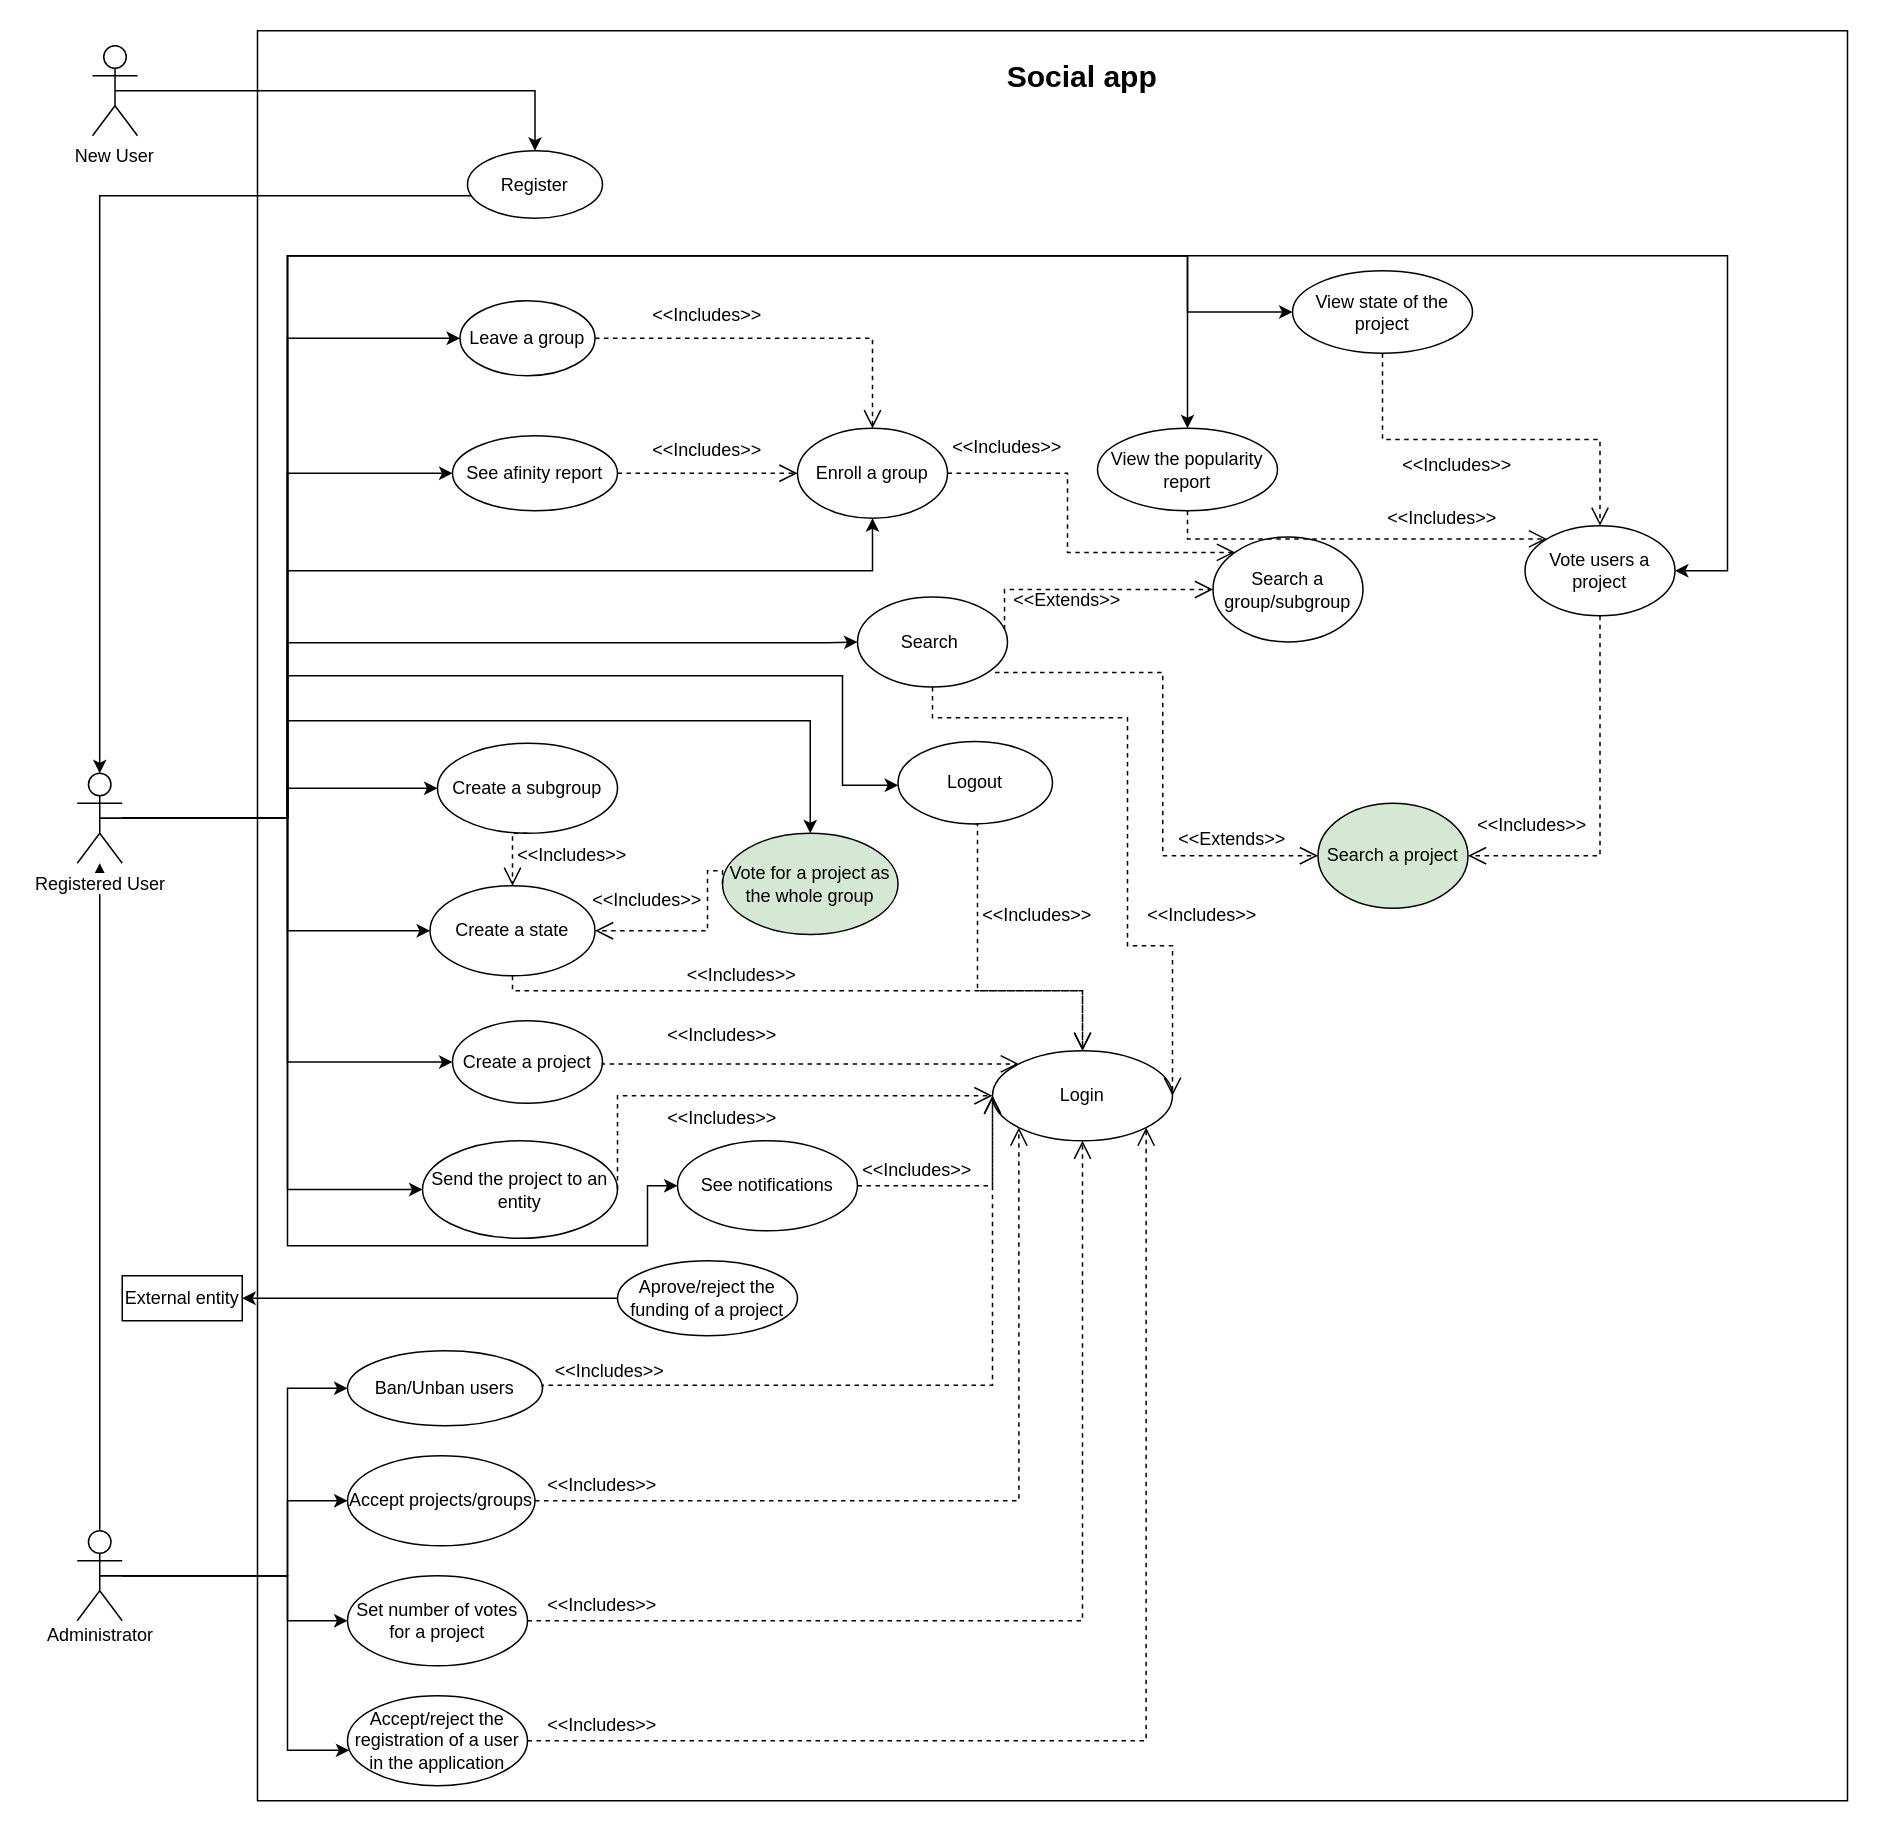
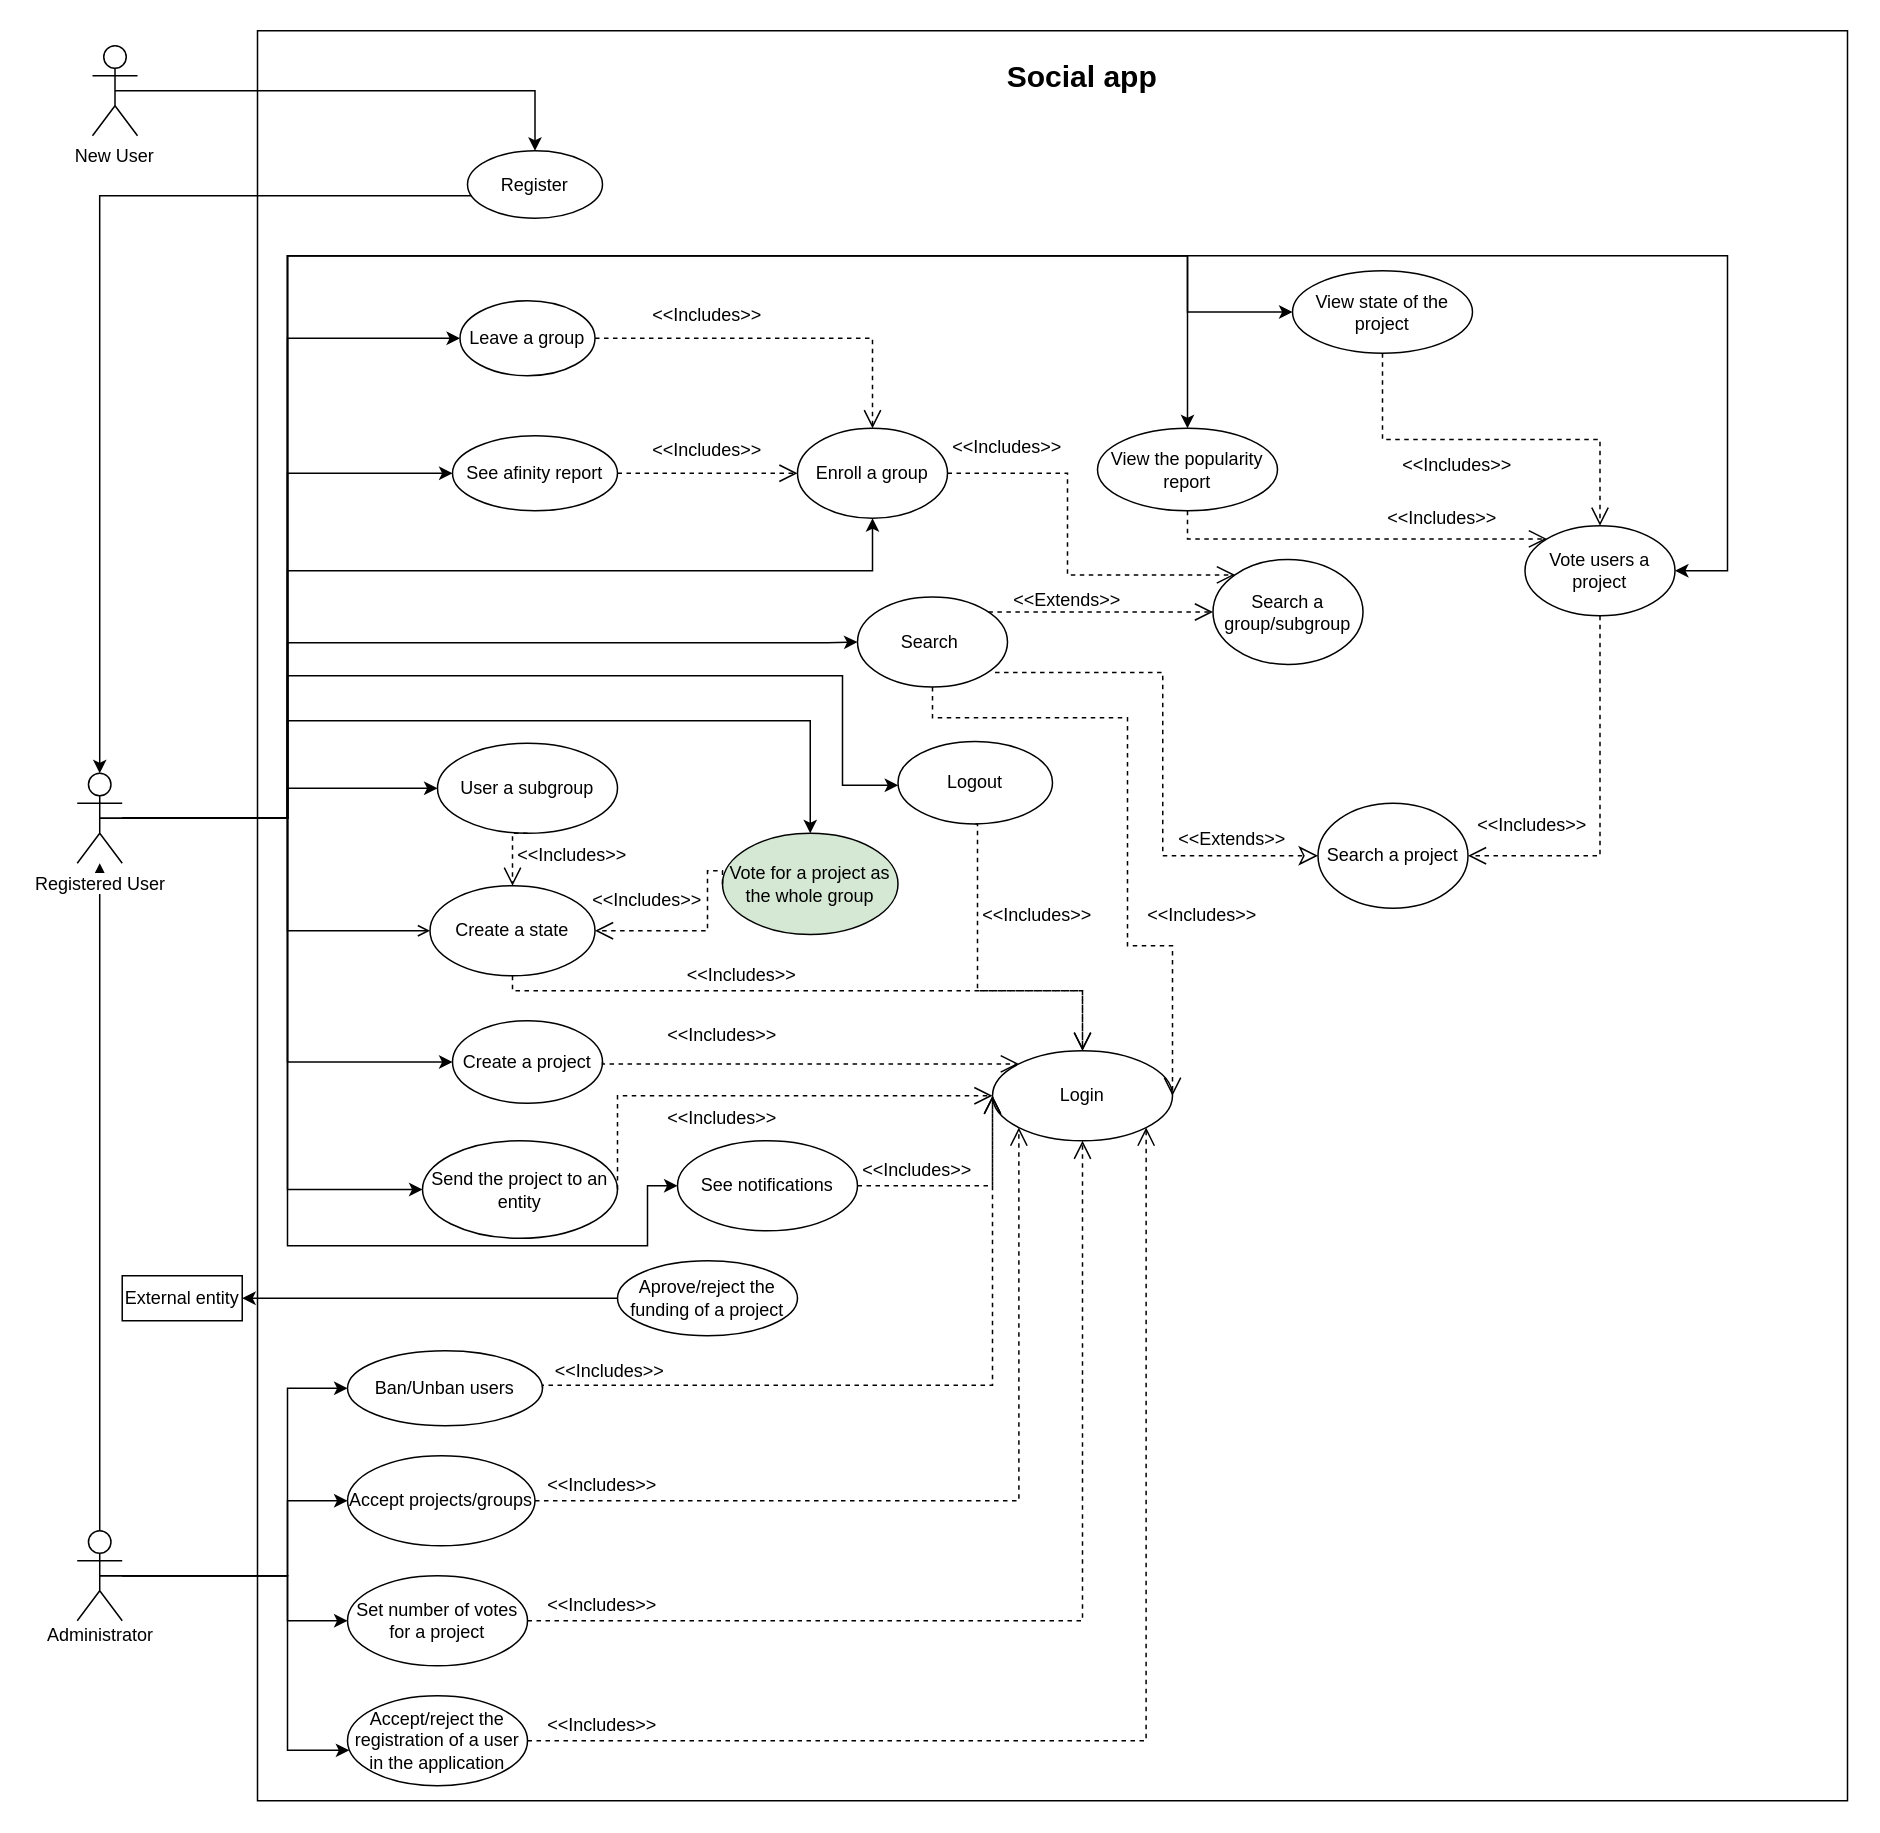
(1288, 590) -> (1288, 612)
(527, 788) -> (527, 788)
(1306, 856) -> (1302, 856)
(1393, 856) -> (1393, 856)
(418, 931) -> (420, 931)
